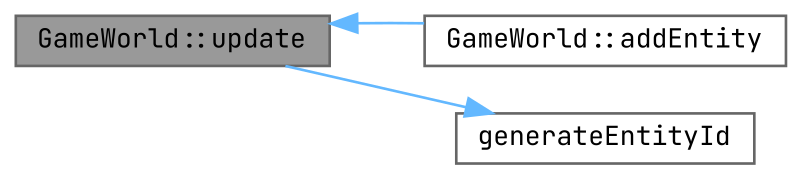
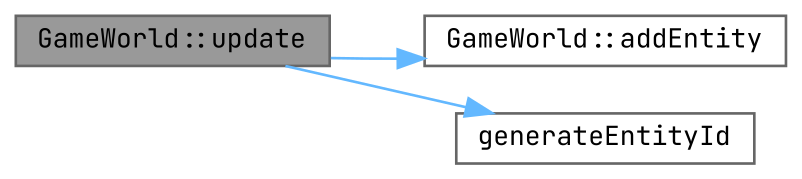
(391, 23) -> (364, 59)
